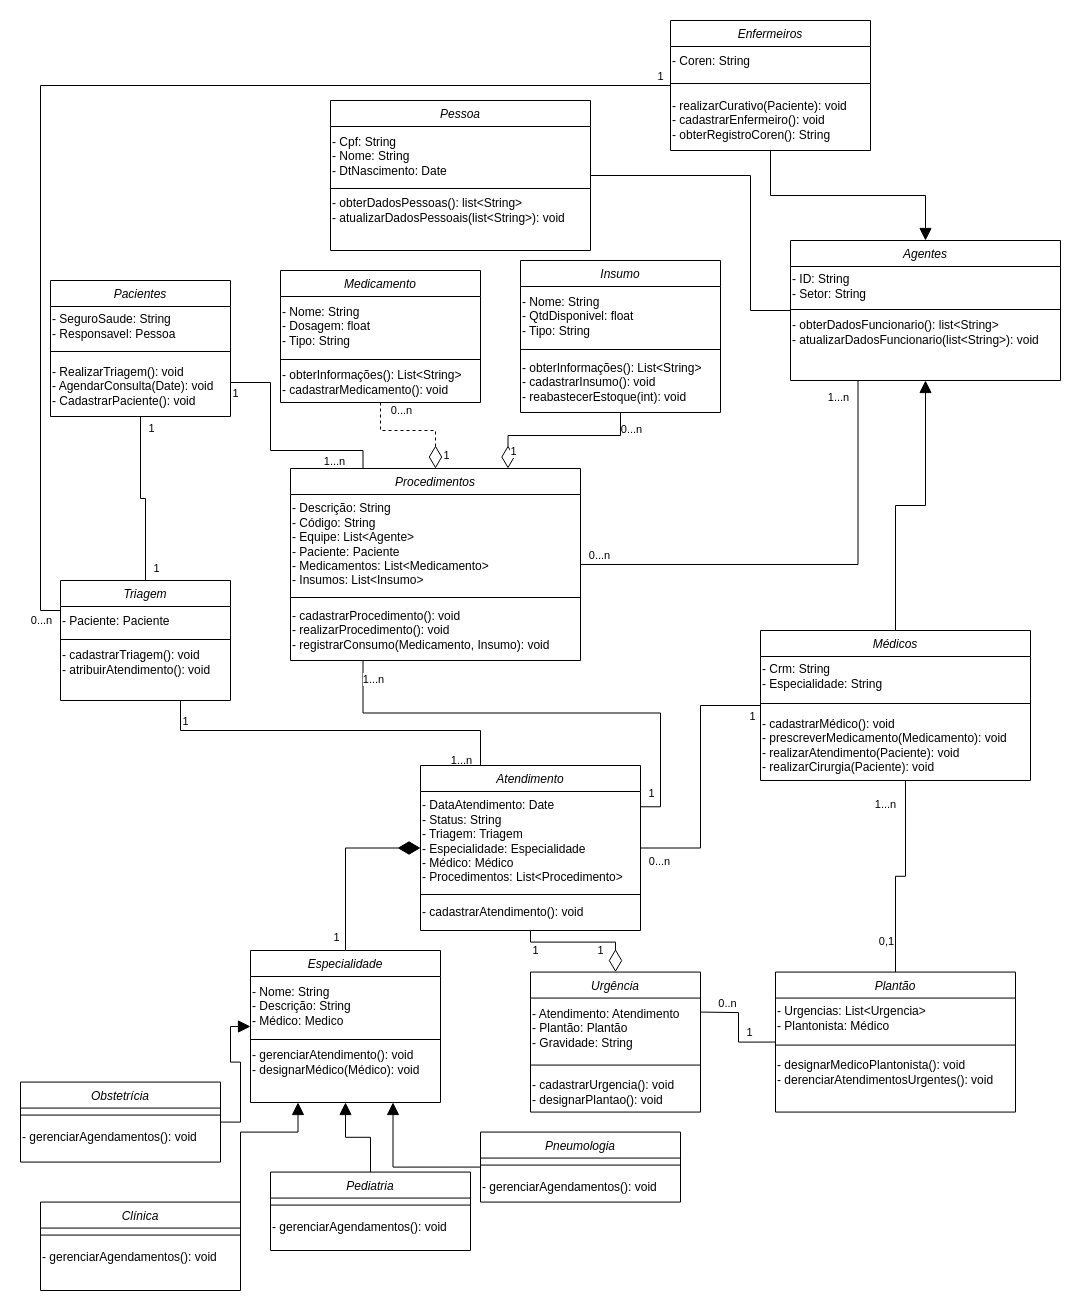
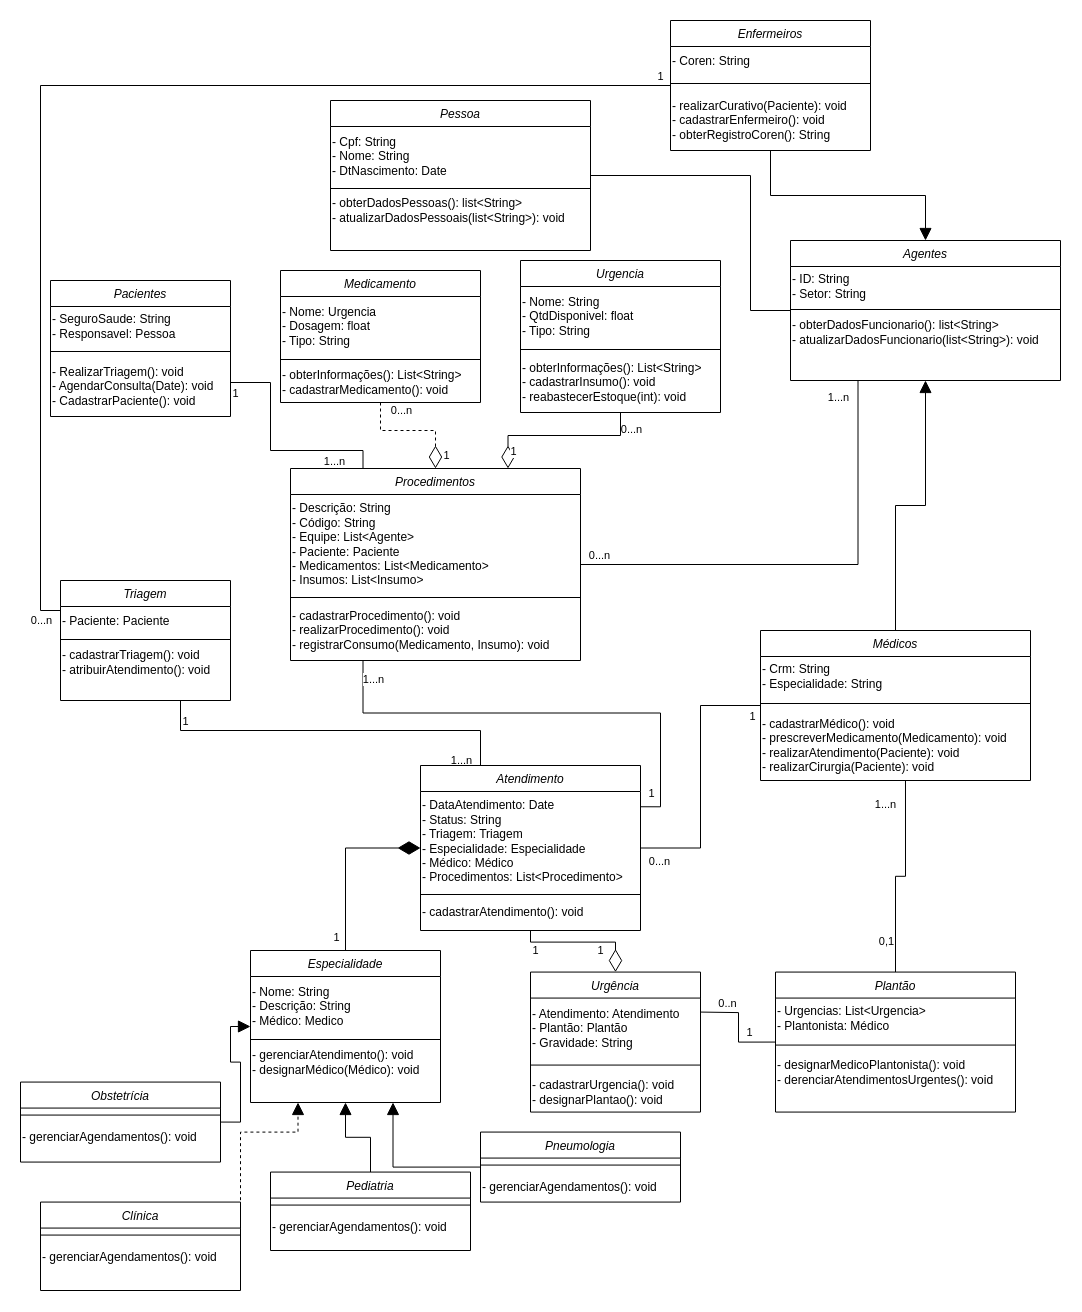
(620, 274) -> (620, 274)
(330, 327) -> (330, 327)
(144, 499) -> none
(241, 1132) -> (241, 1132)
